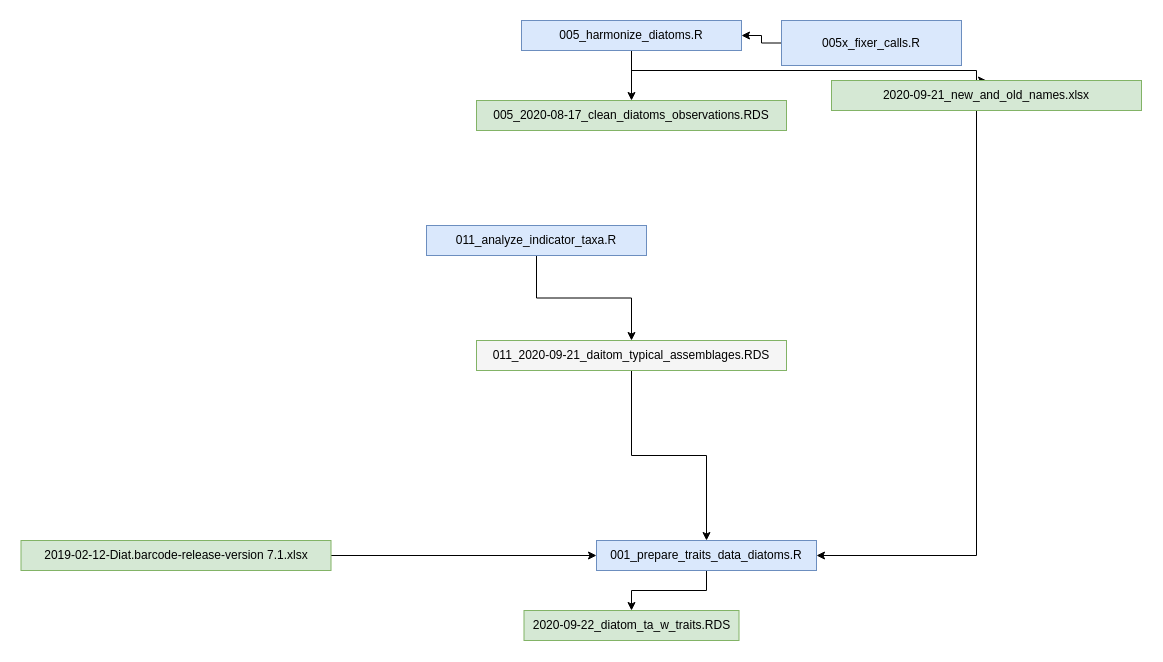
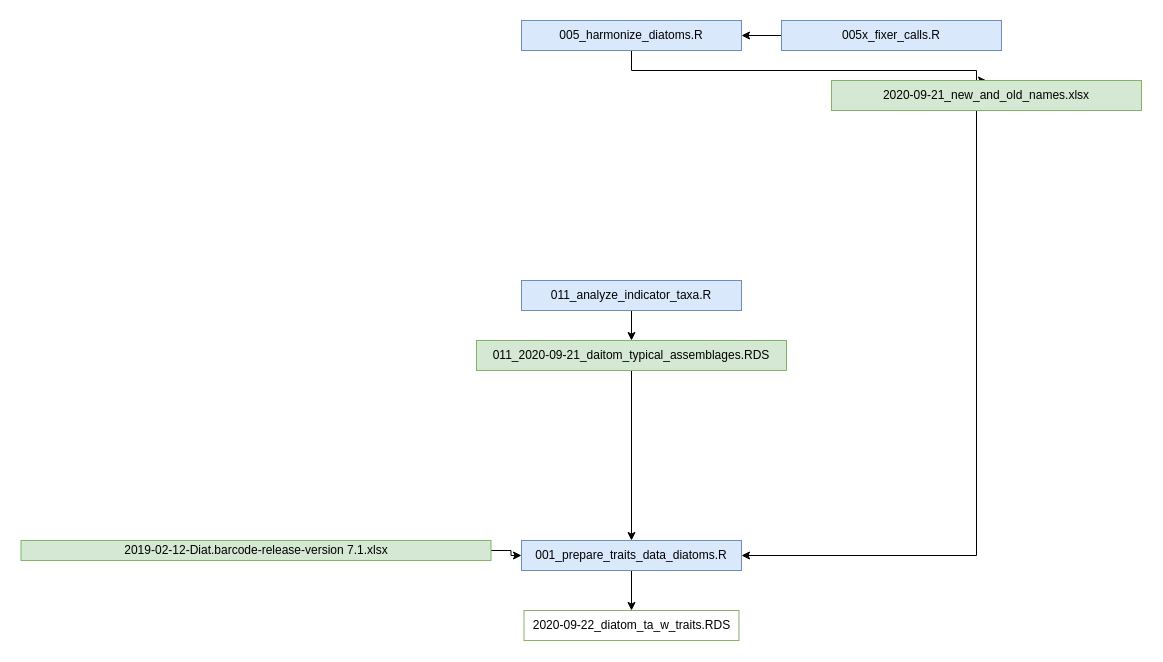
(872, 43) -> (892, 36)
(632, 83) -> none
(632, 116) -> none
(537, 241) -> (632, 296)
(632, 356) -> (632, 356)
(176, 556) -> (256, 551)
(707, 556) -> (632, 556)
(632, 626) -> (632, 626)
